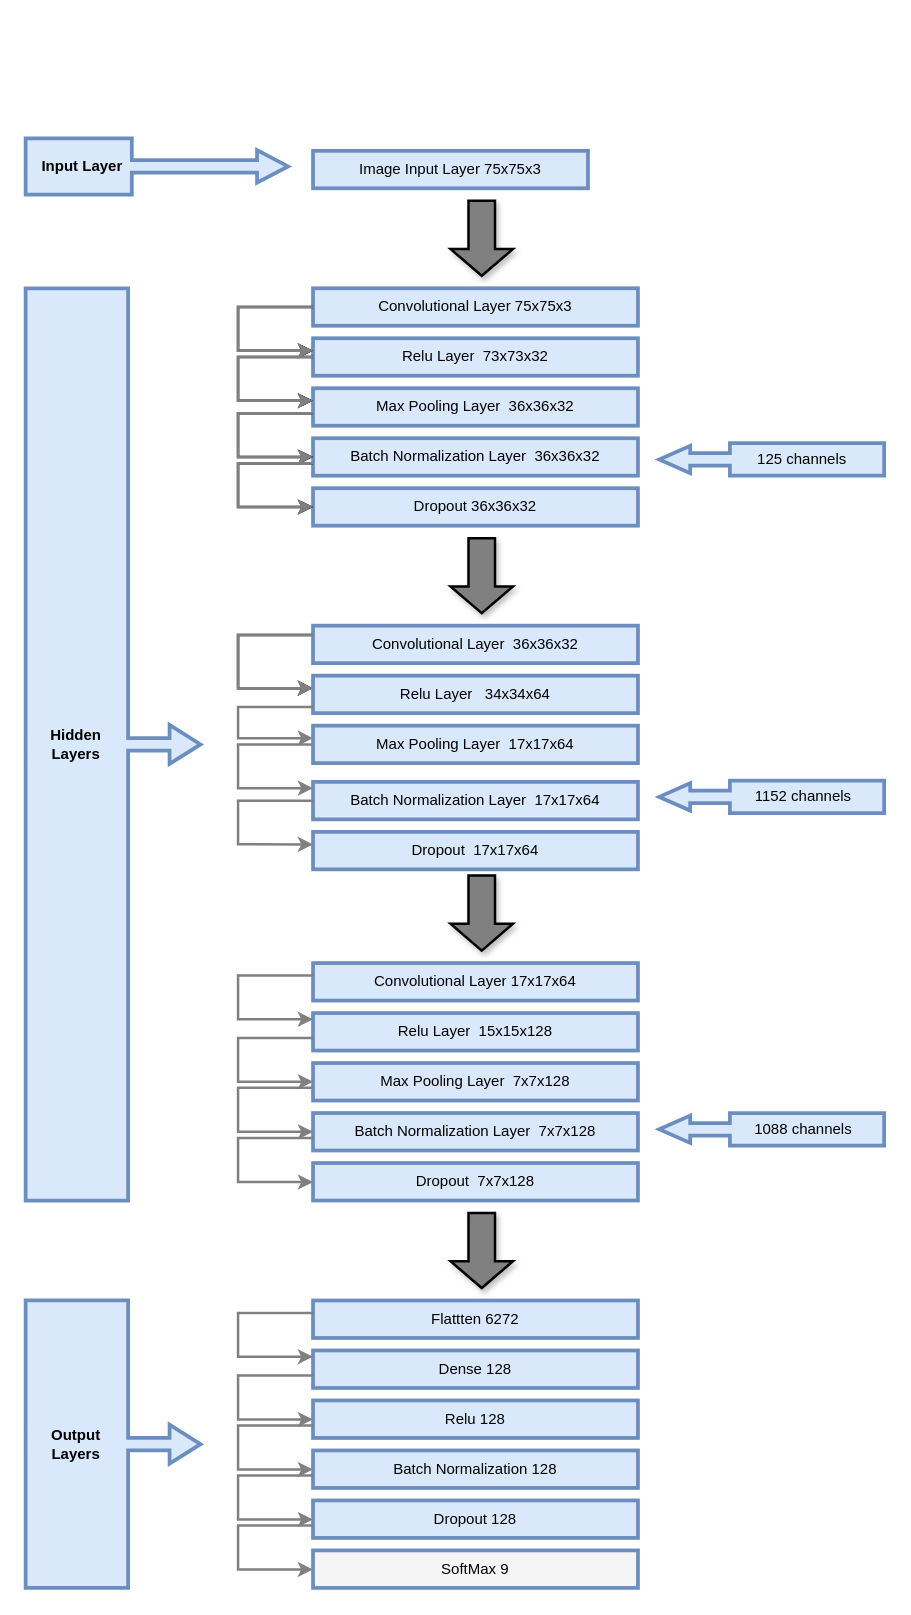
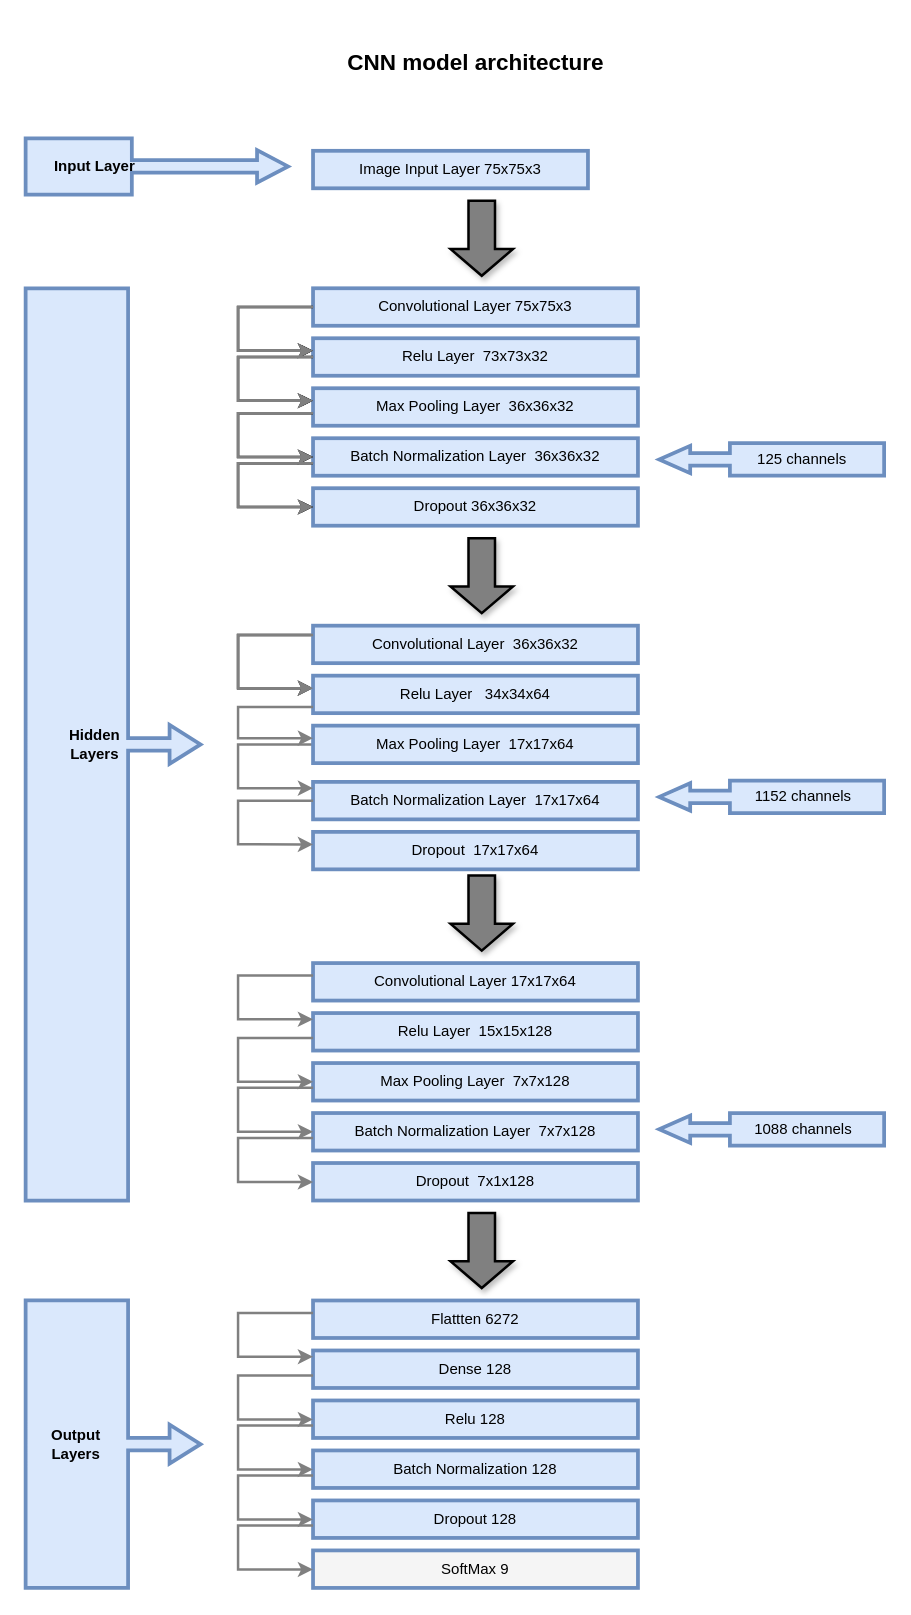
none -> (476, 63)
(82, 166) -> (94, 166)
(76, 744) -> (94, 744)
(476, 1182) -> (476, 1182)
